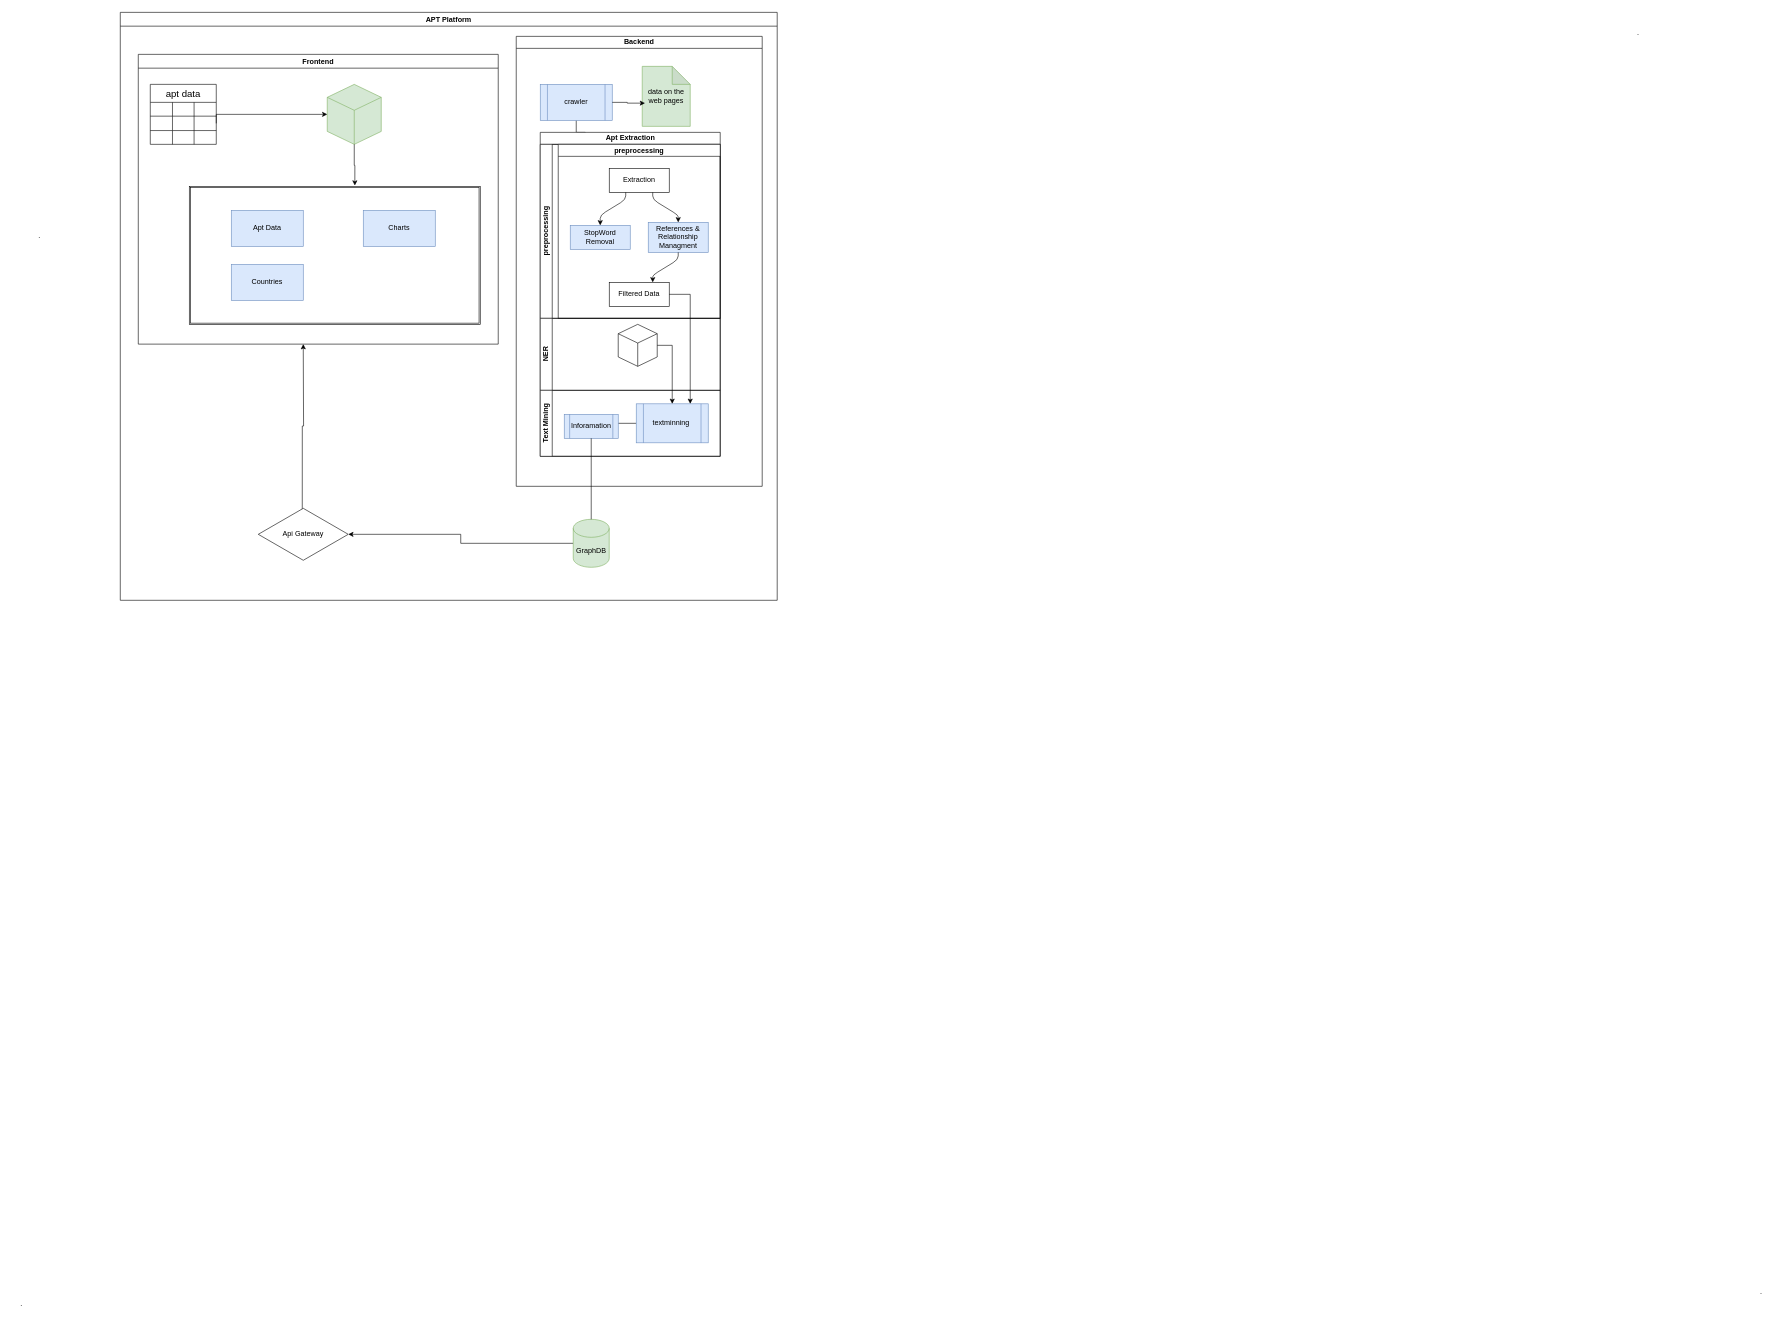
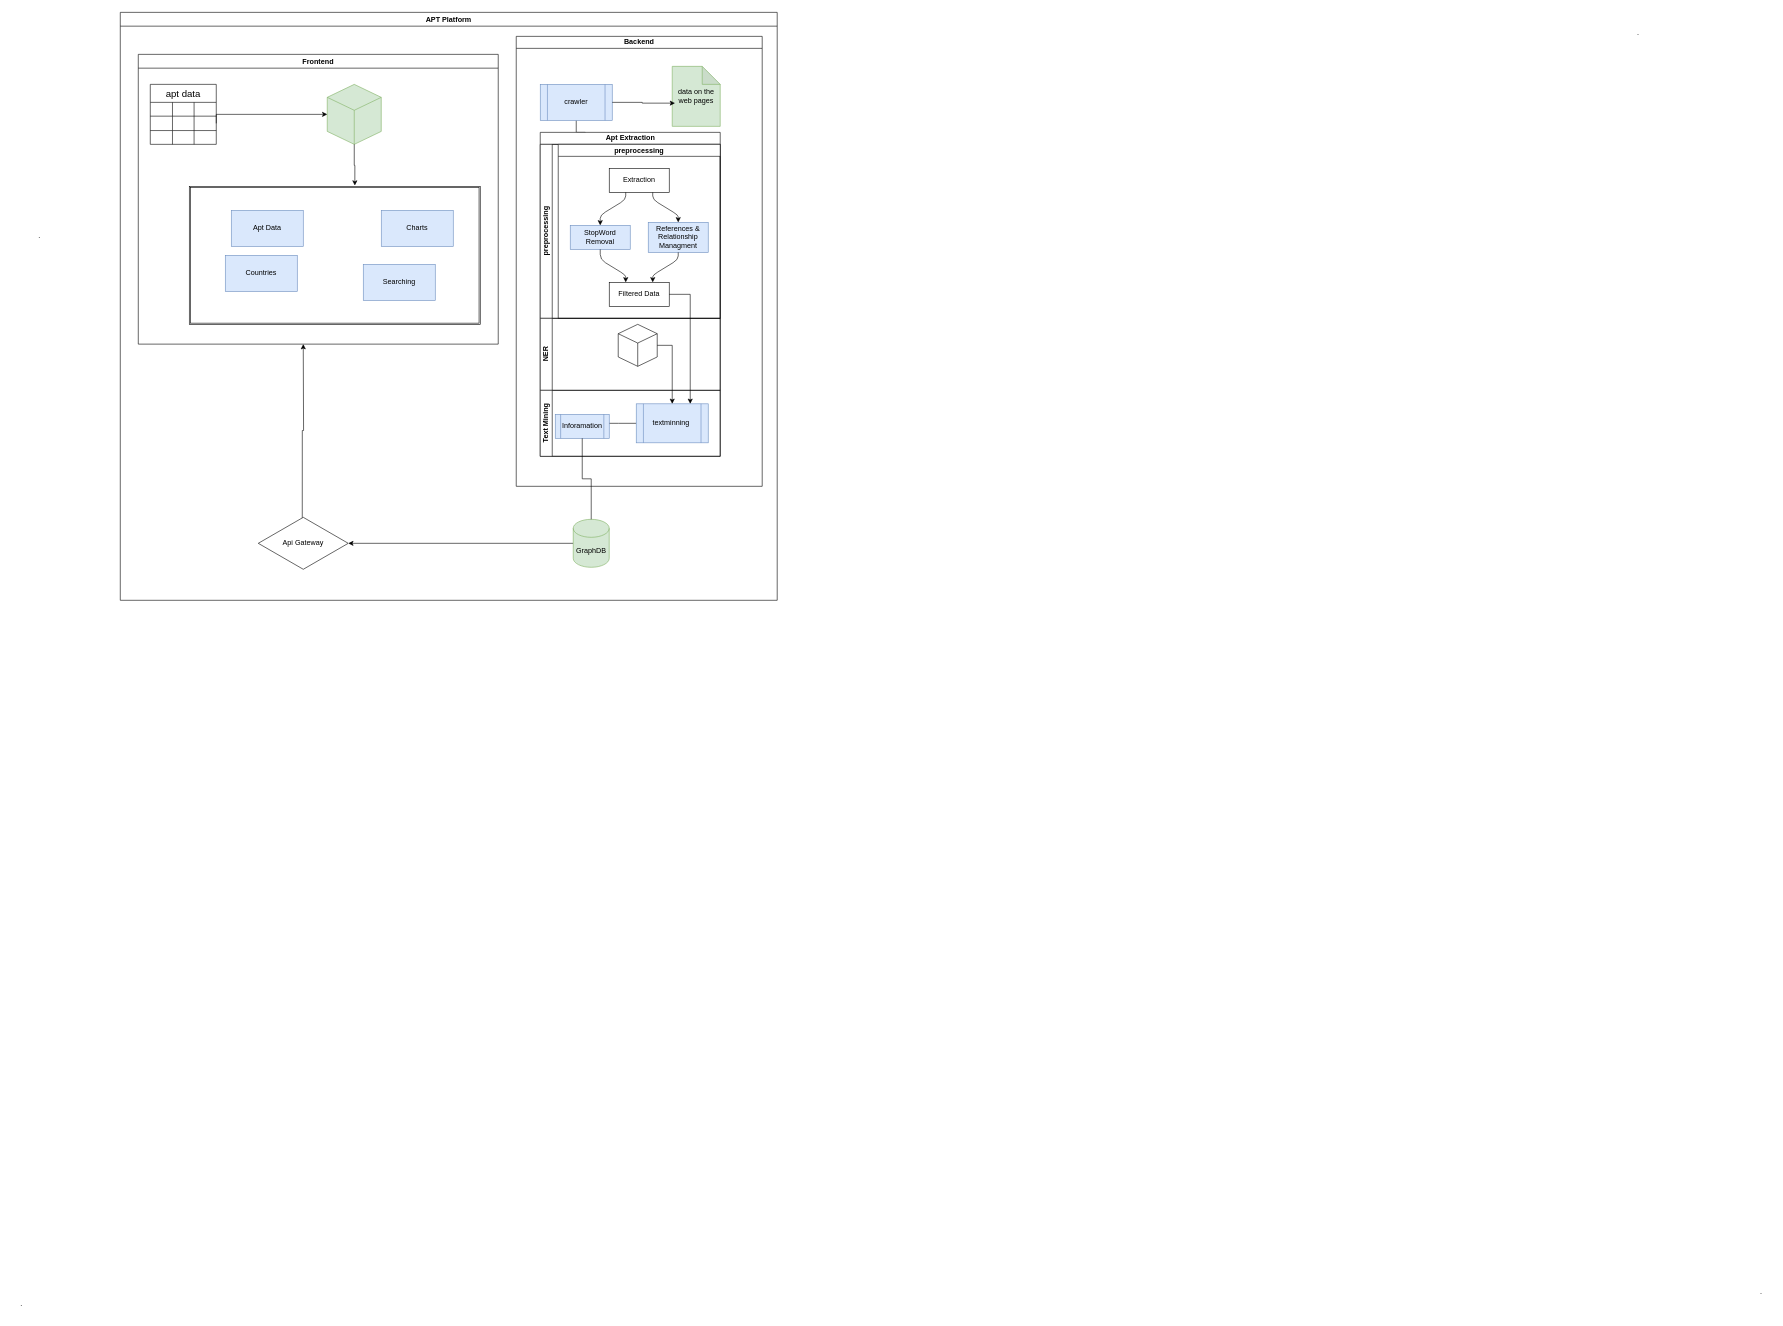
(666, 96) -> (696, 96)
(399, 228) -> (417, 228)
none -> (613, 267)
(267, 282) -> (261, 273)
none -> (399, 282)
(591, 426) -> (582, 426)
(303, 534) -> (303, 543)
